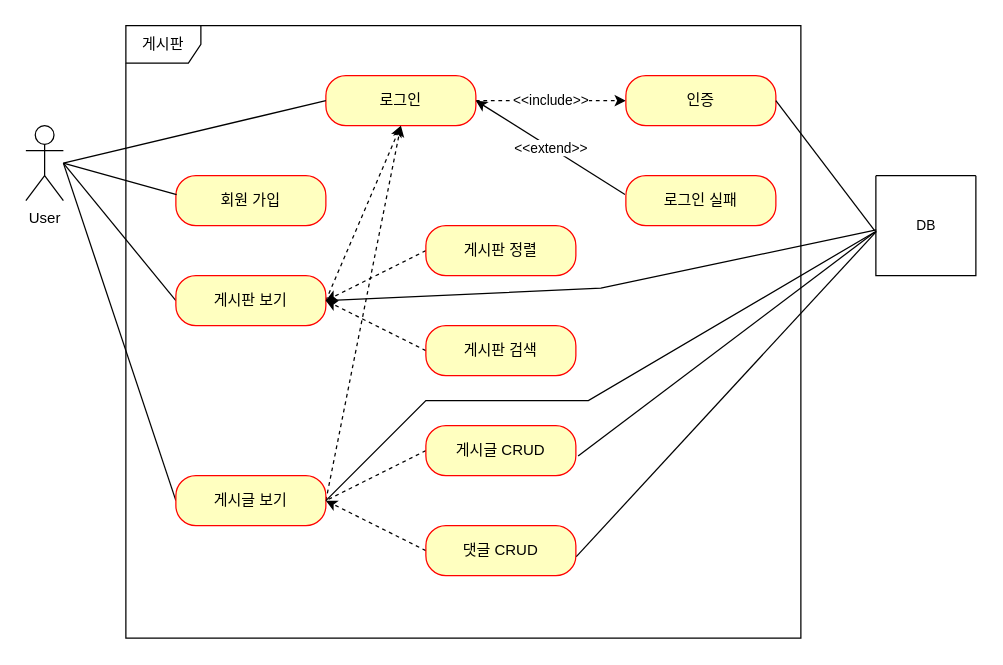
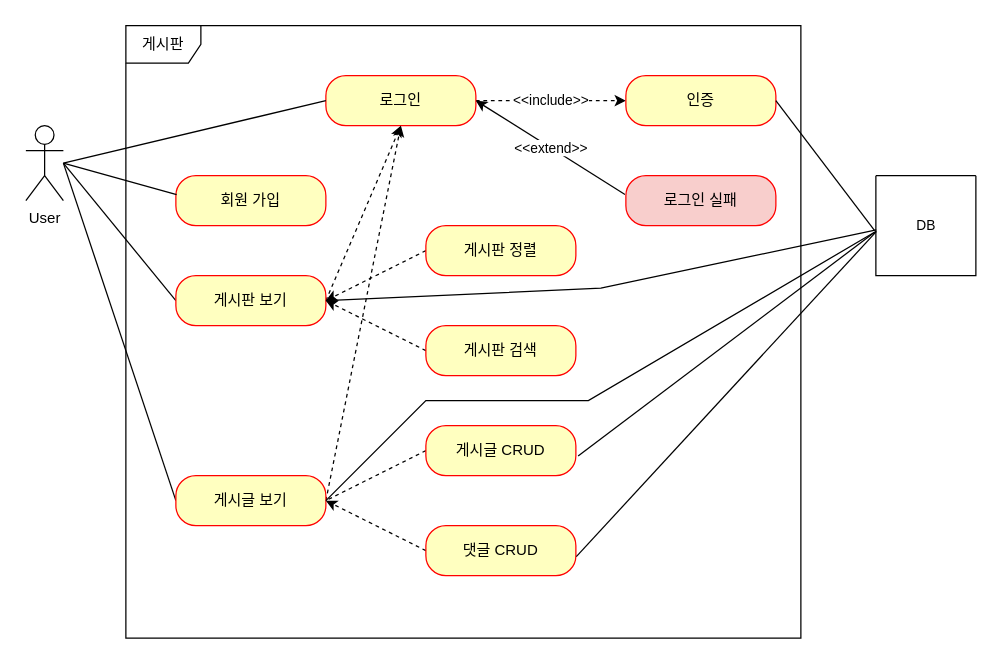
(701, 201) -> (701, 201)
